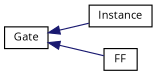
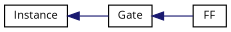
(74, 27) -> (94, 16)
